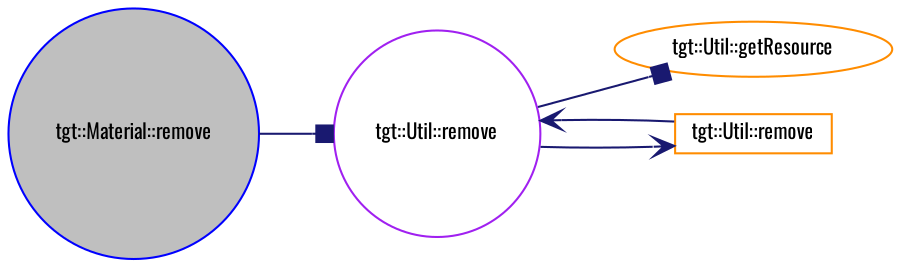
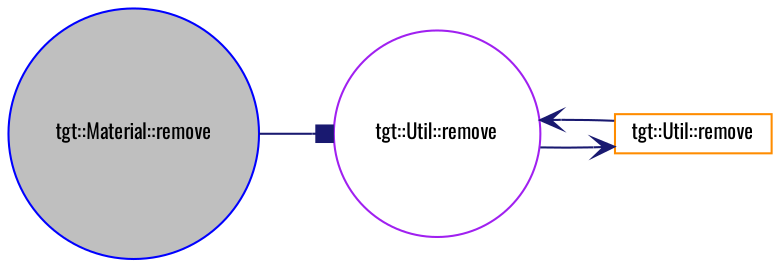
(753, 49) -> none
